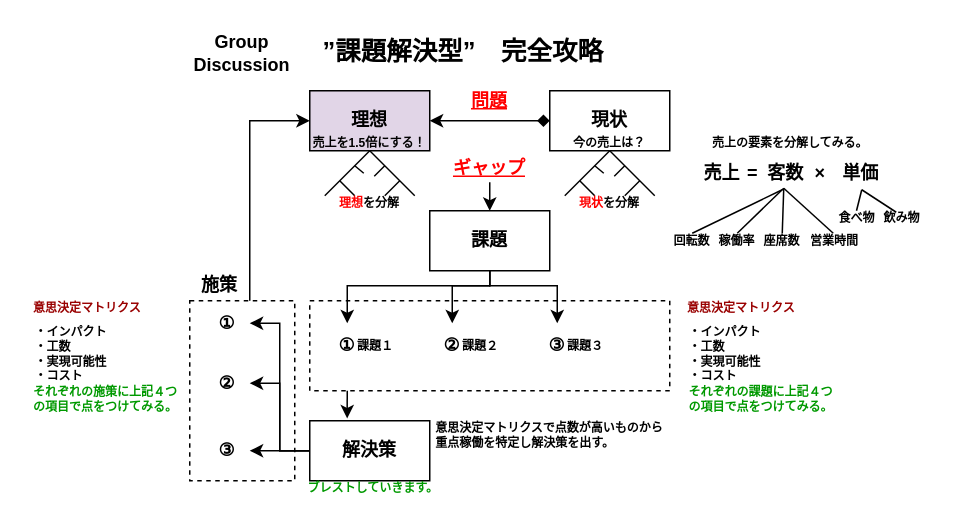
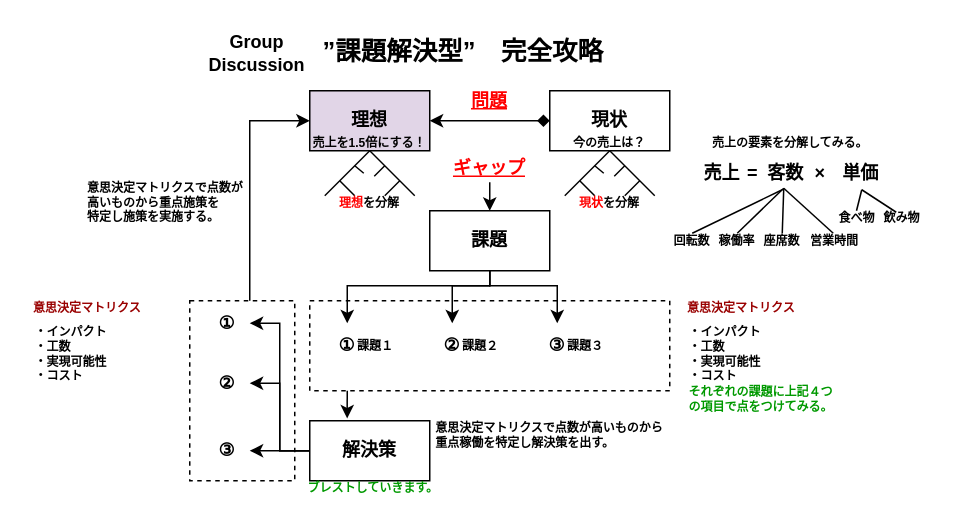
(242, 53) -> (257, 53)
none -> (167, 203)
(220, 286) -> none
(110, 399) -> none
